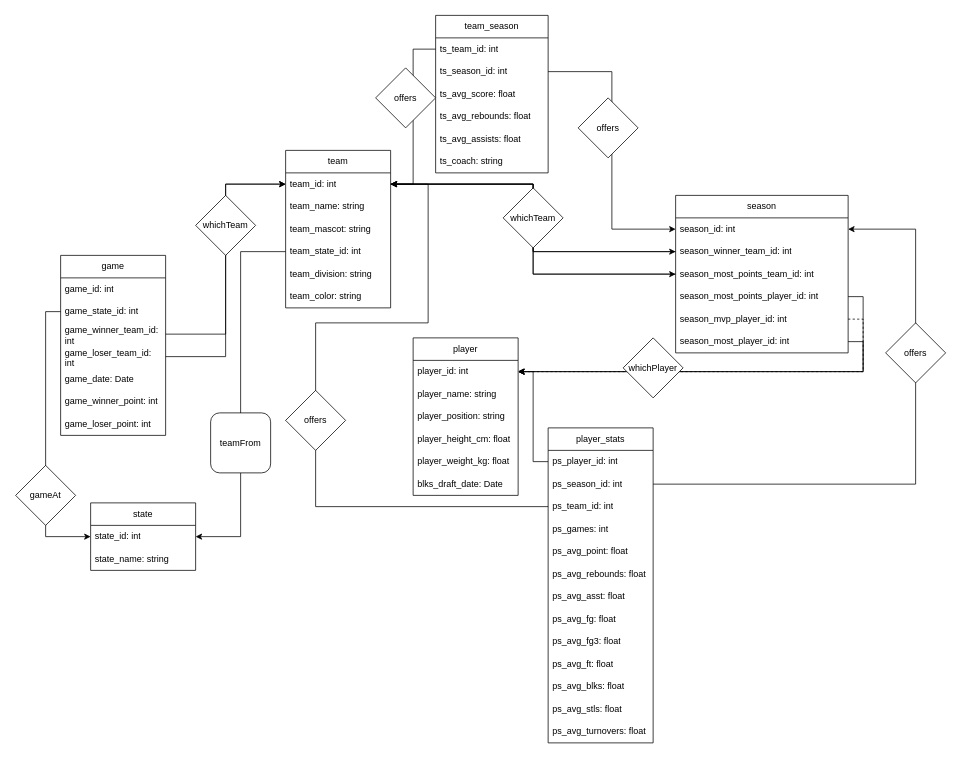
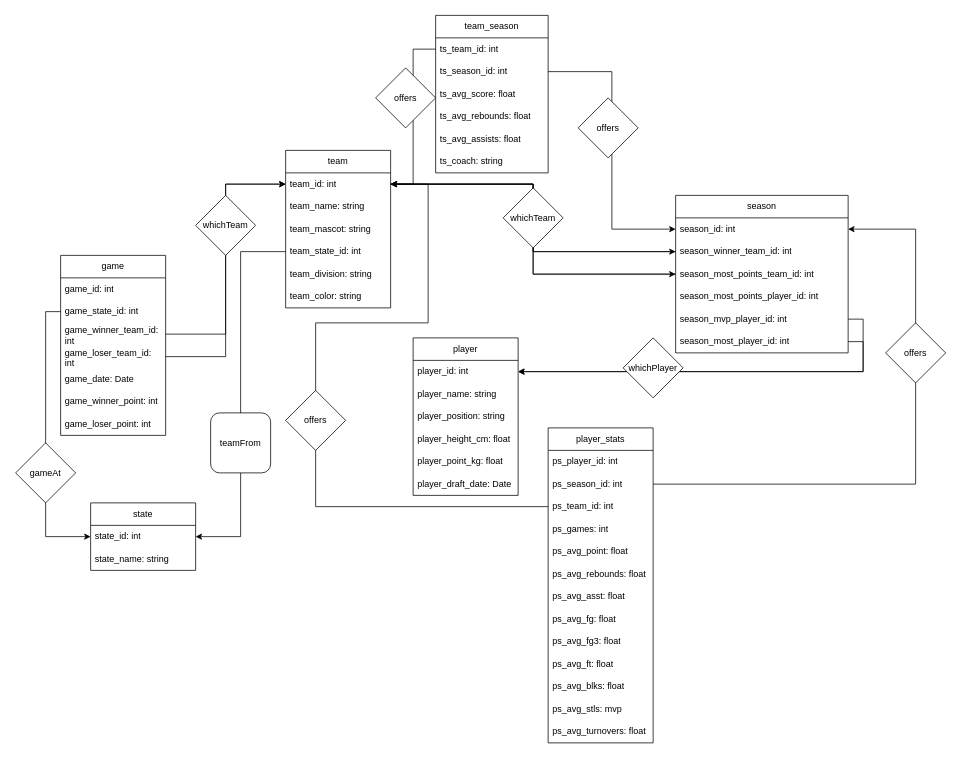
(863, 300) -> none
(854, 319) -> (854, 319)
(533, 424) -> none
(466, 462) -> (466, 462)
(466, 484) -> (466, 484)
(45, 495) -> (45, 473)
(593, 709) -> (589, 709)
